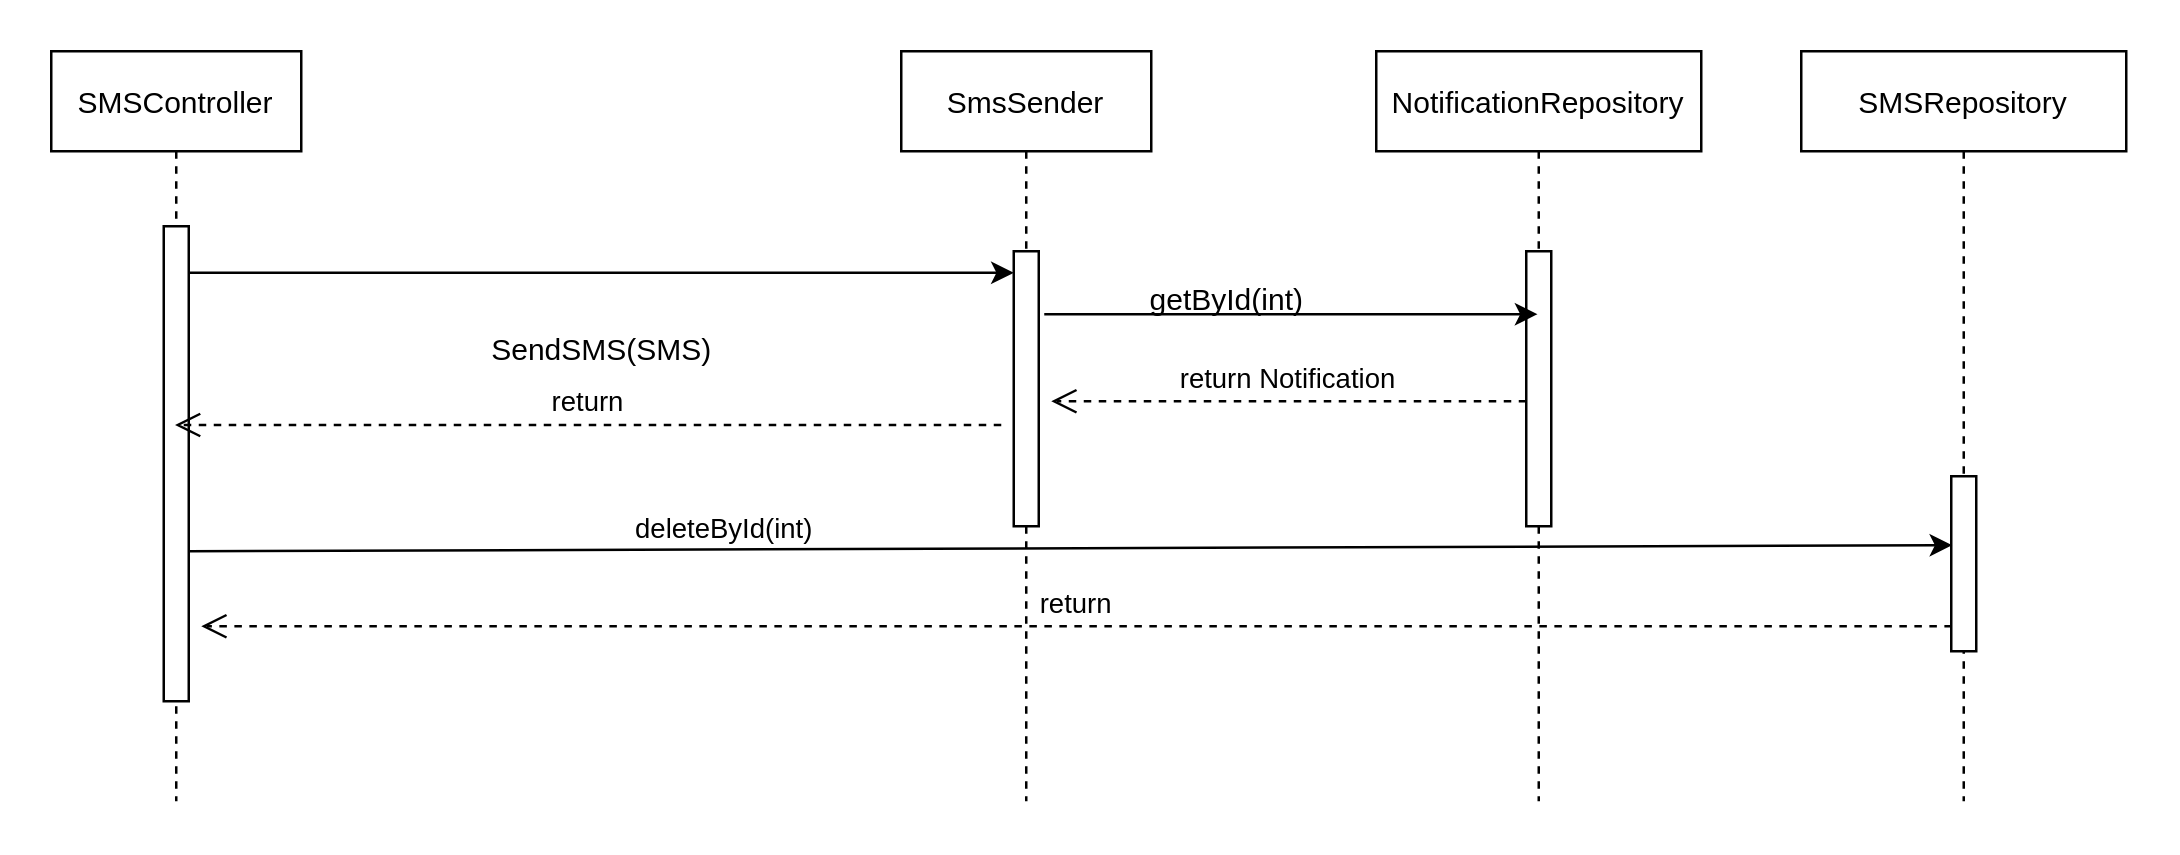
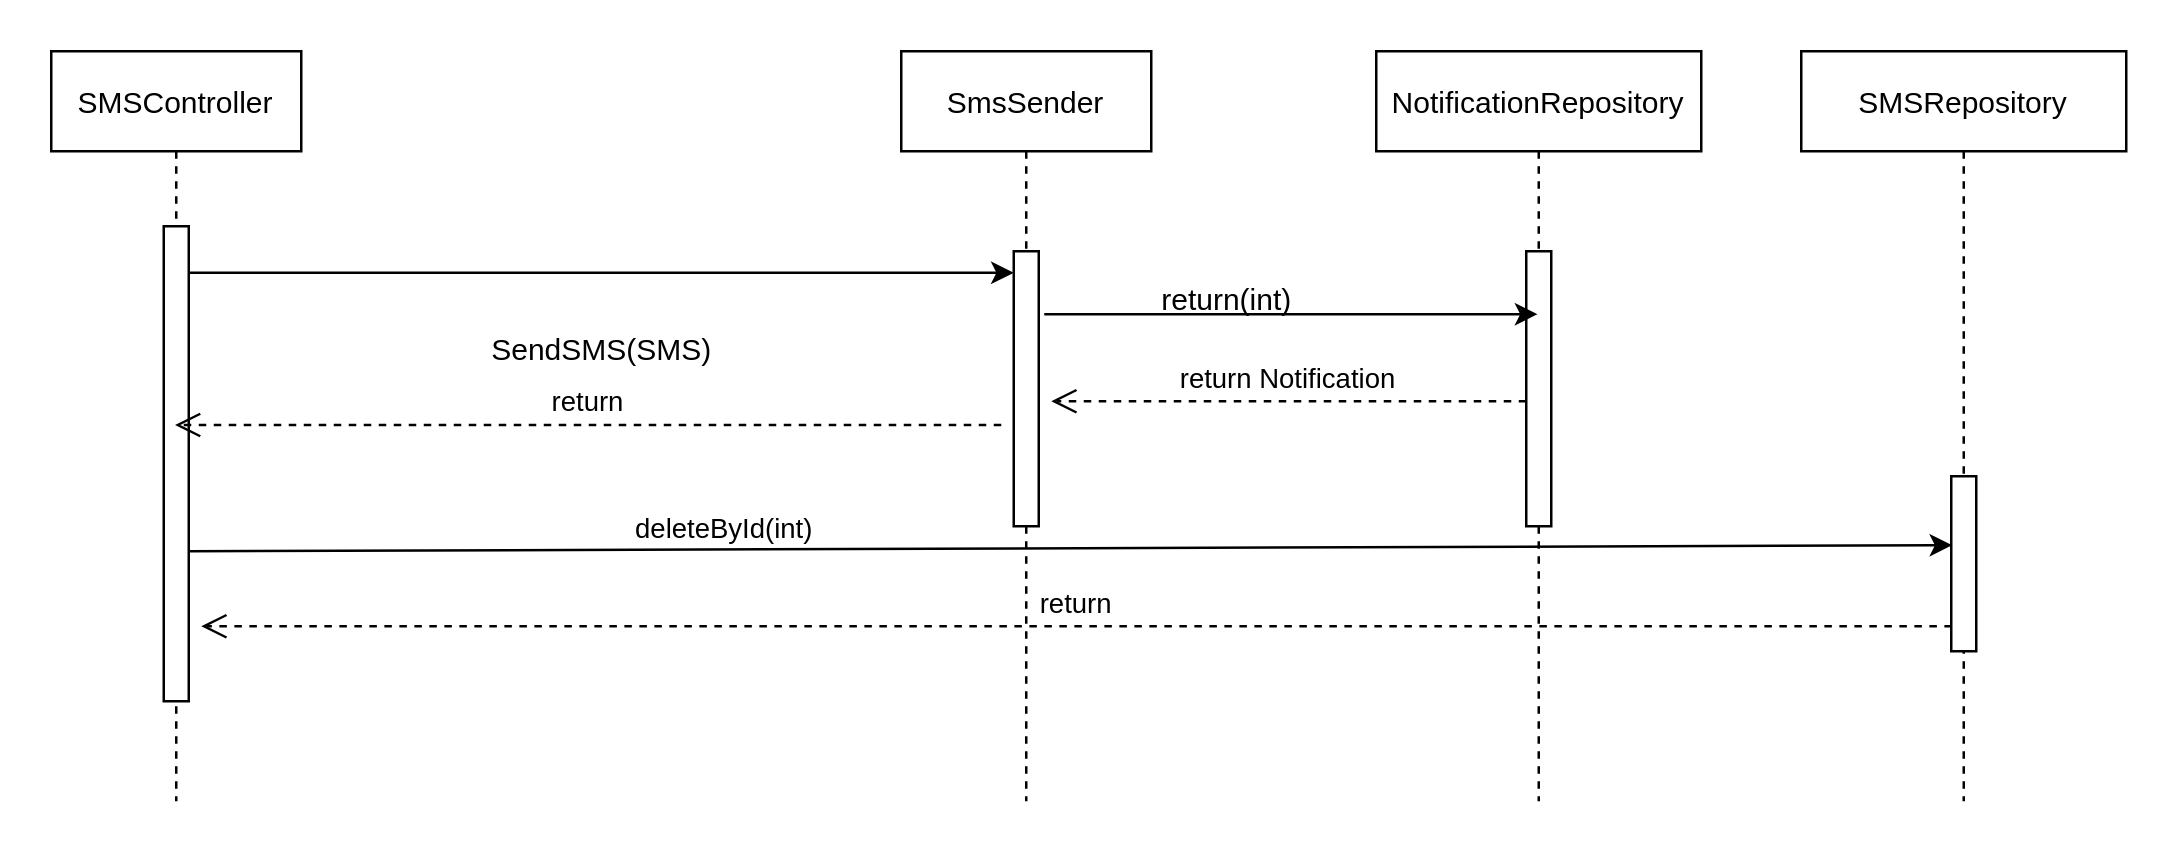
(1228, 301) -> (1228, 301)
